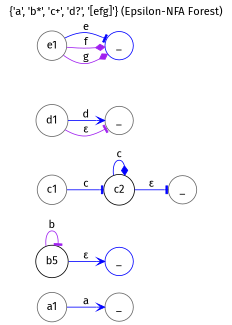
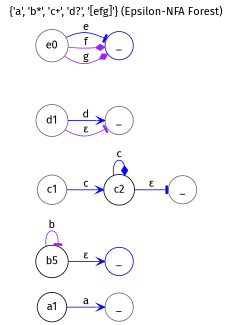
(52, 46) -> (52, 46)
(83, 190) -> (81, 190)
(52, 307) -> (52, 307)
